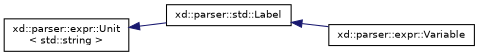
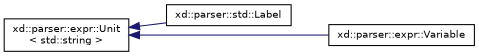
(315, 25) -> (234, 35)
